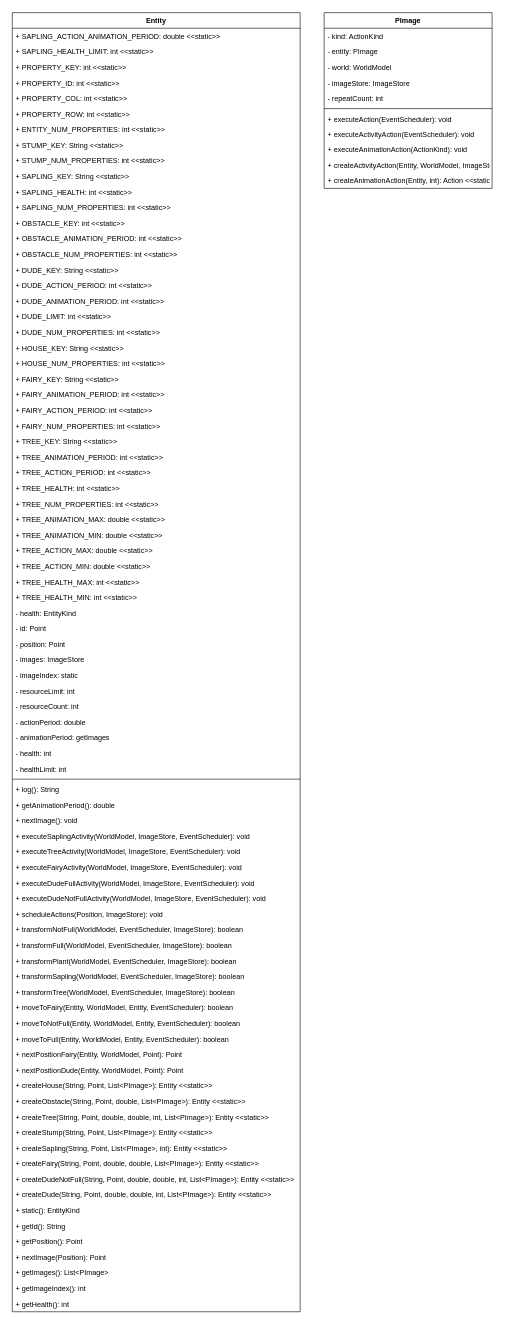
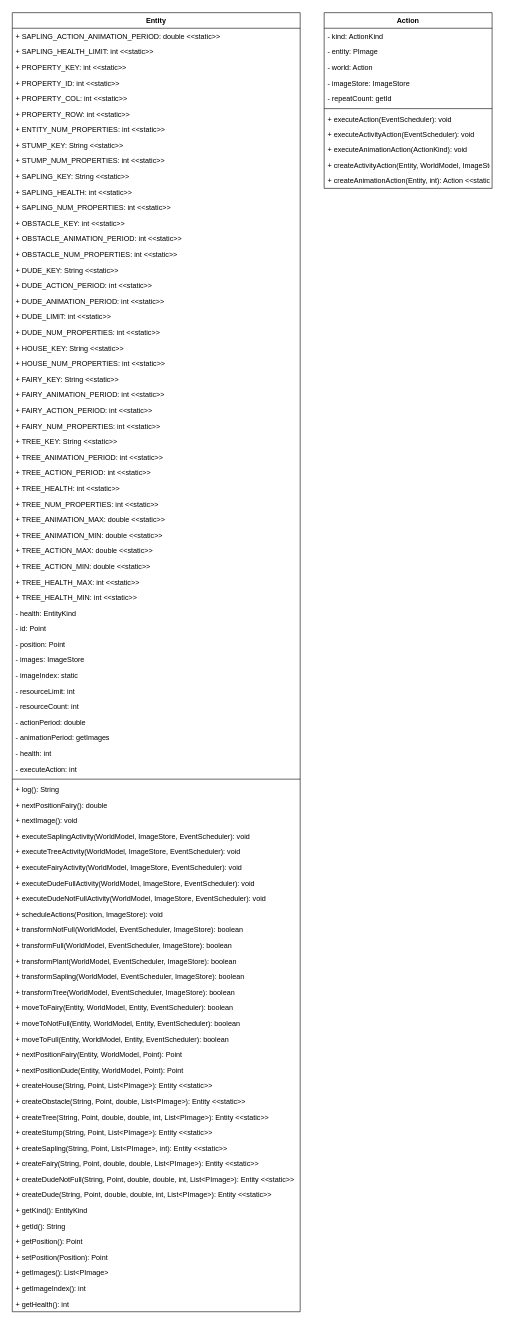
(408, 20) -> (408, 20)
(360, 67) -> (353, 67)
(360, 98) -> (365, 98)
(45, 769) -> (51, 769)
(70, 805) -> (68, 805)
(54, 1211) -> (56, 1211)
(66, 1258) -> (69, 1258)
